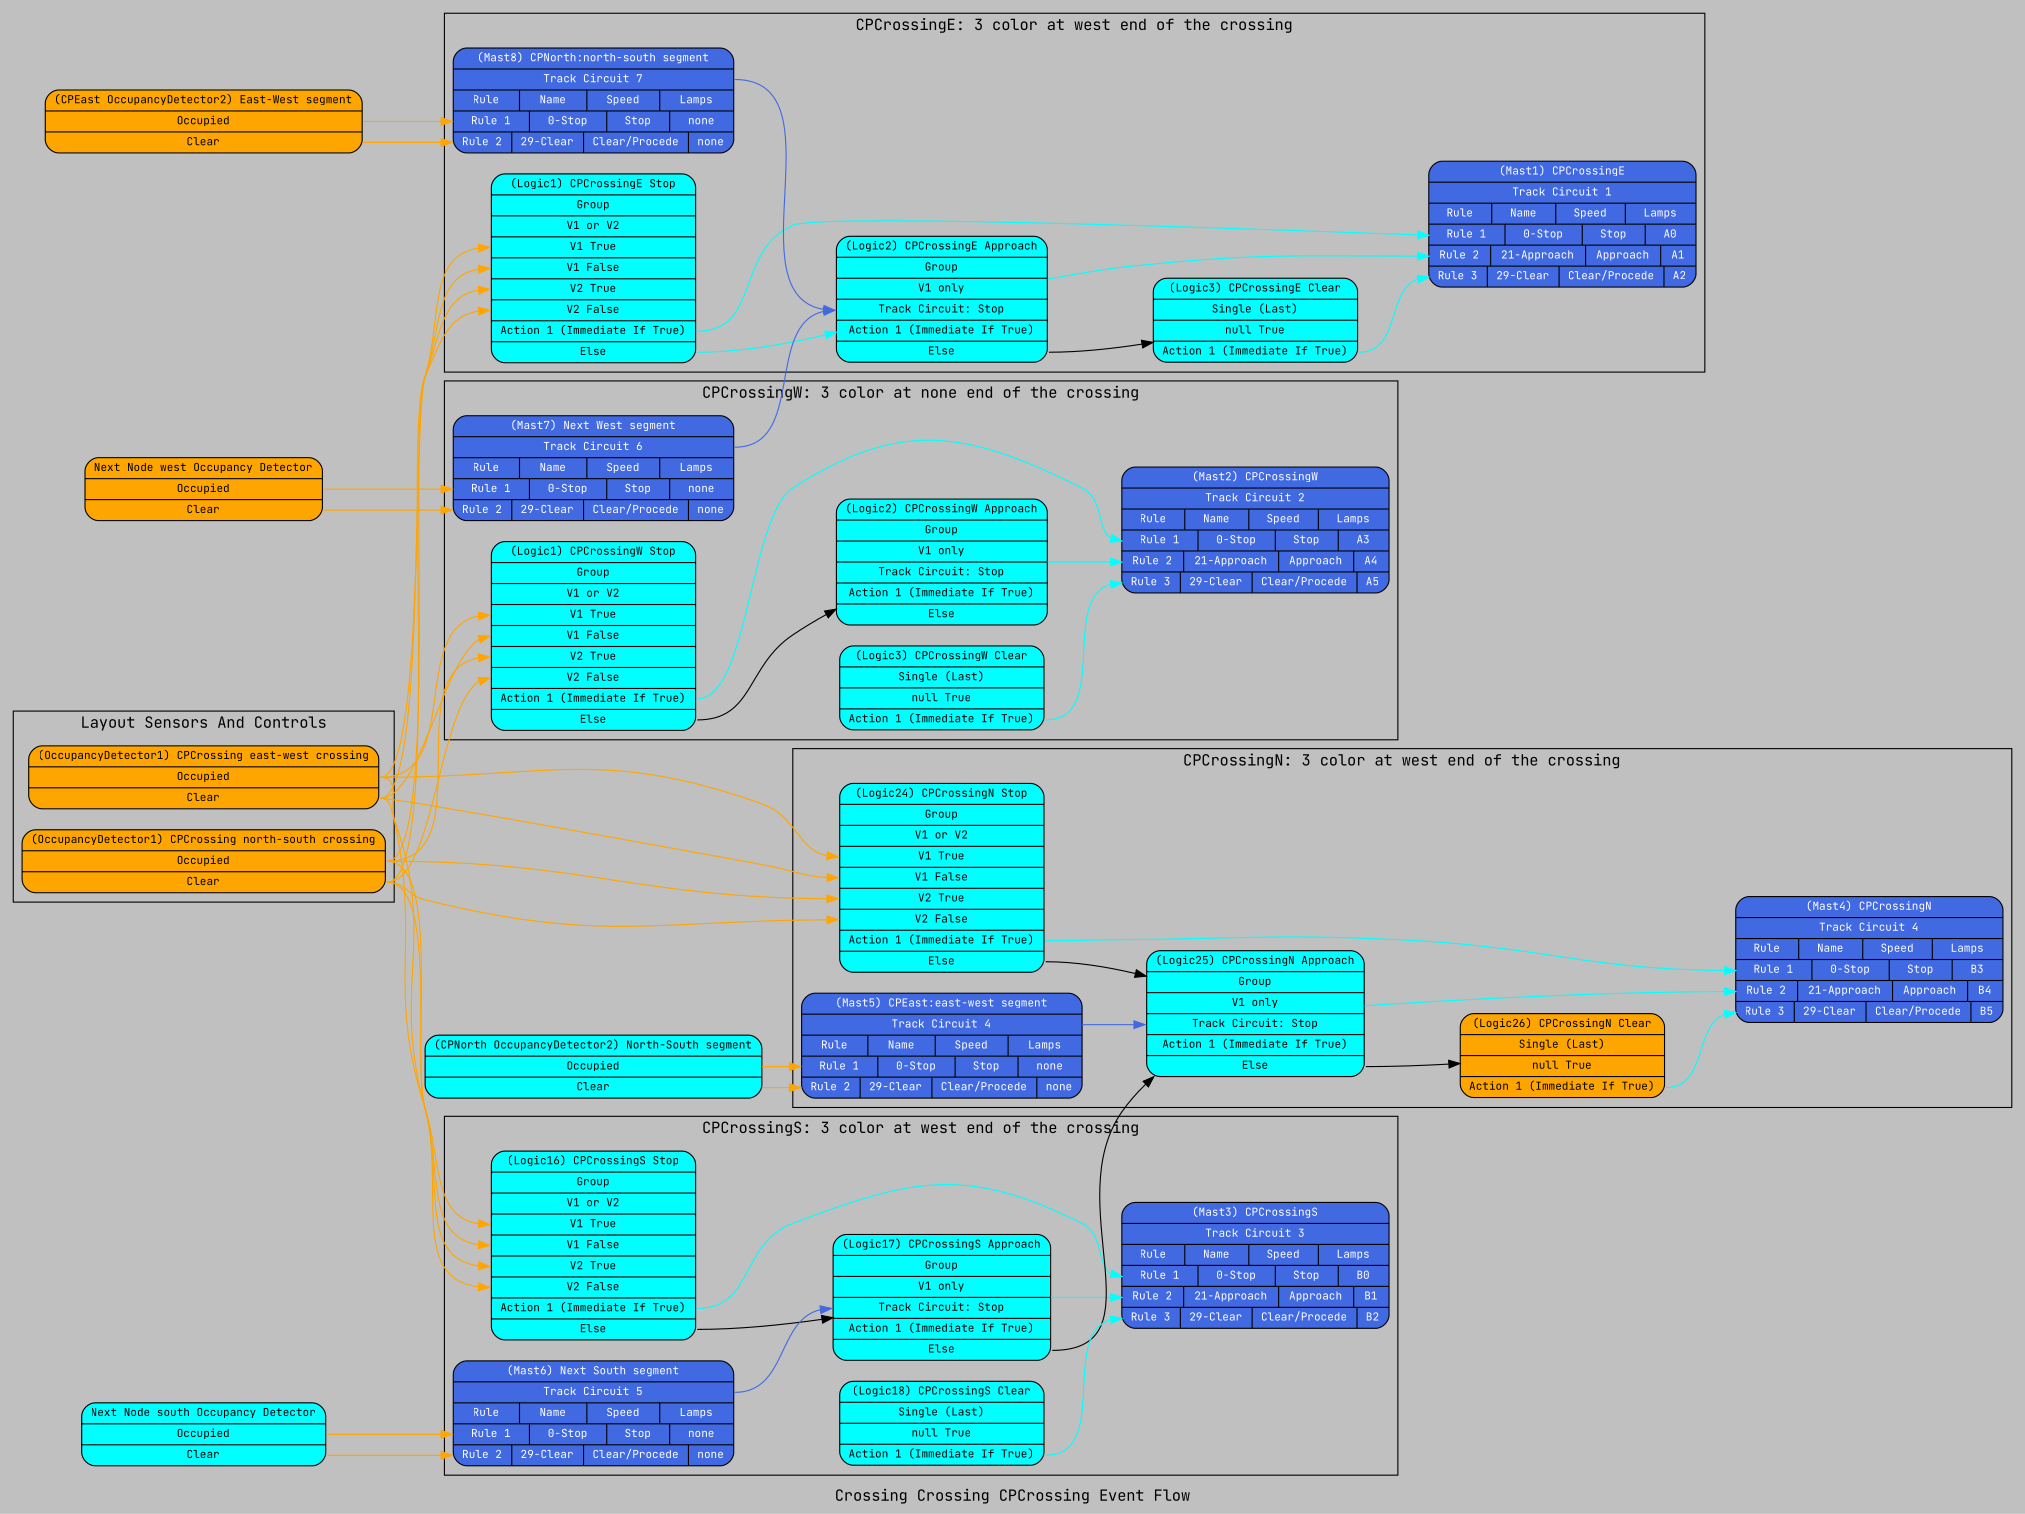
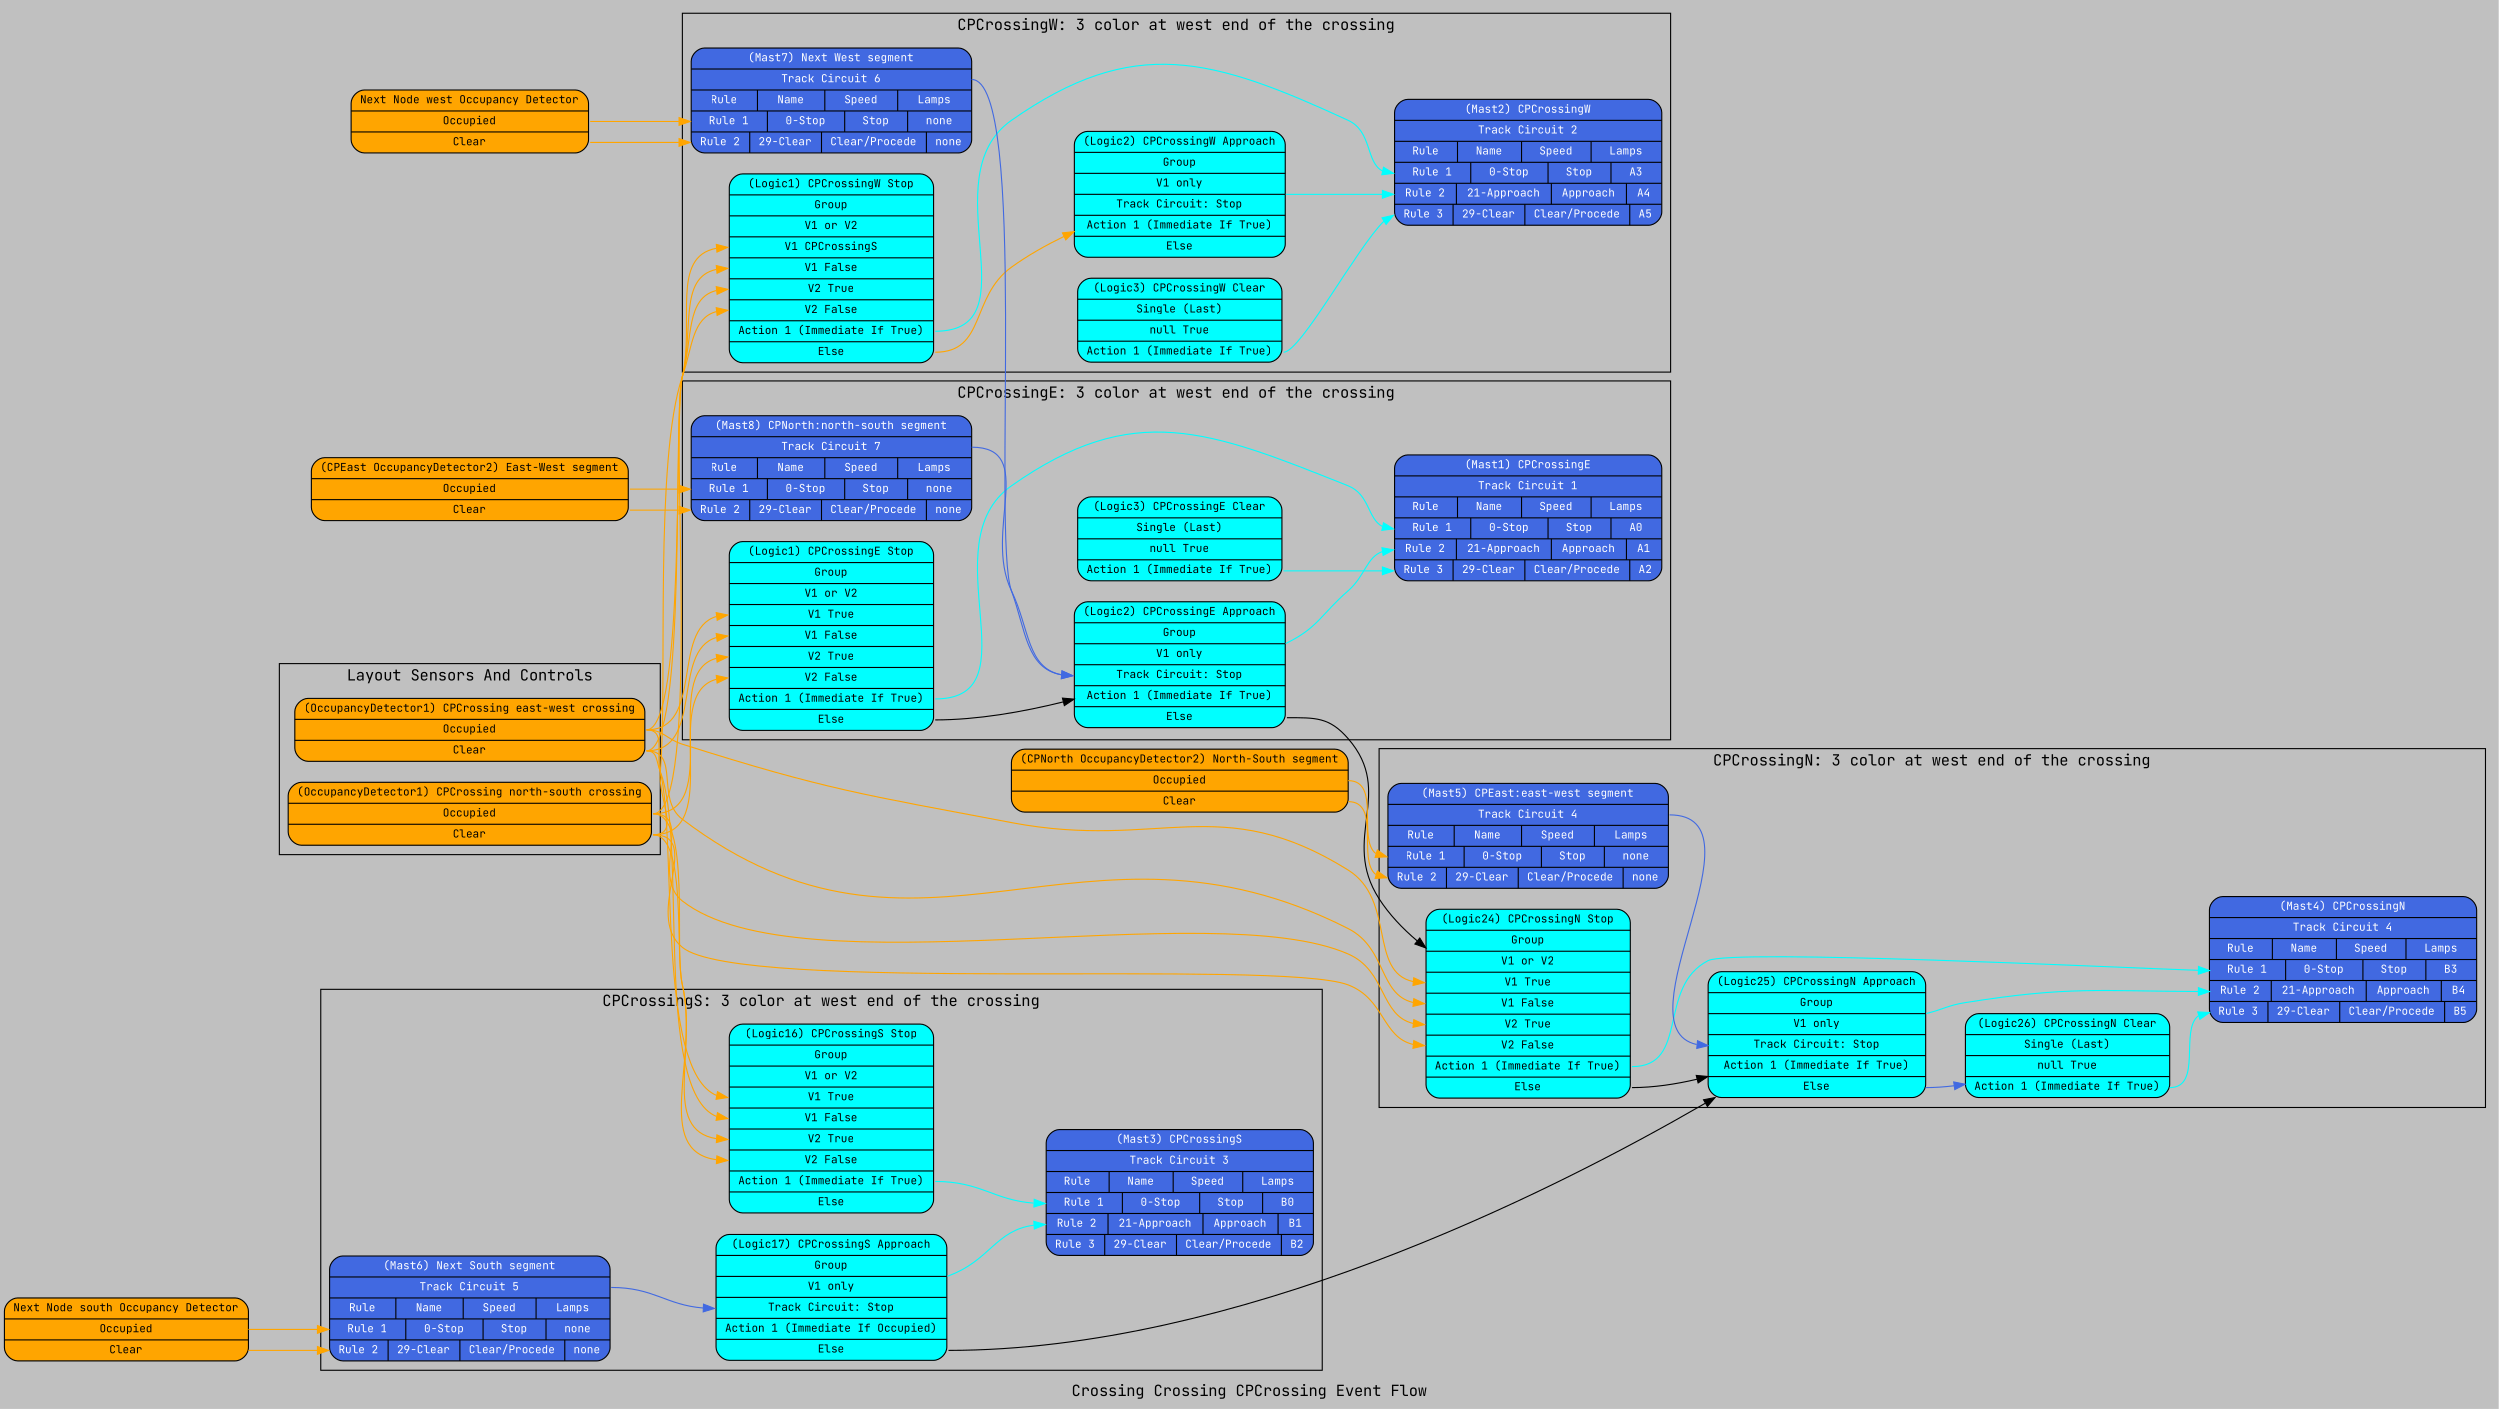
(762, 347) -> (1000, 715)
(1096, 350) -> (1368, 783)
(921, 394) -> (1176, 26)
(593, 614) -> (831, 247)
(761, 669) -> (992, 289)
(1562, 1056) -> (2068, 1056)
(1407, 1066) -> (1940, 1087)
(593, 1067) -> (1180, 781)
(760, 1326) -> none
(942, 1328) -> (831, 1328)
(942, 1423) -> none
(204, 1434) -> (126, 1329)
